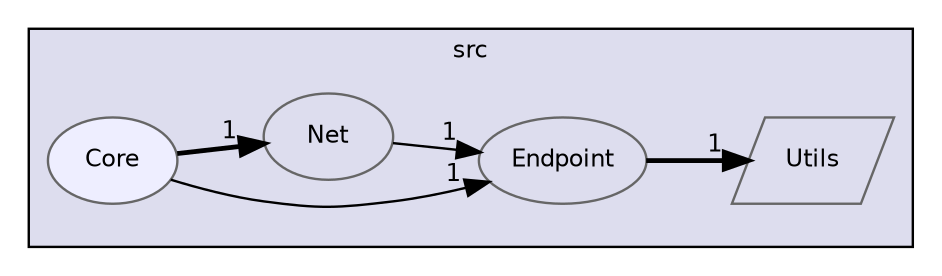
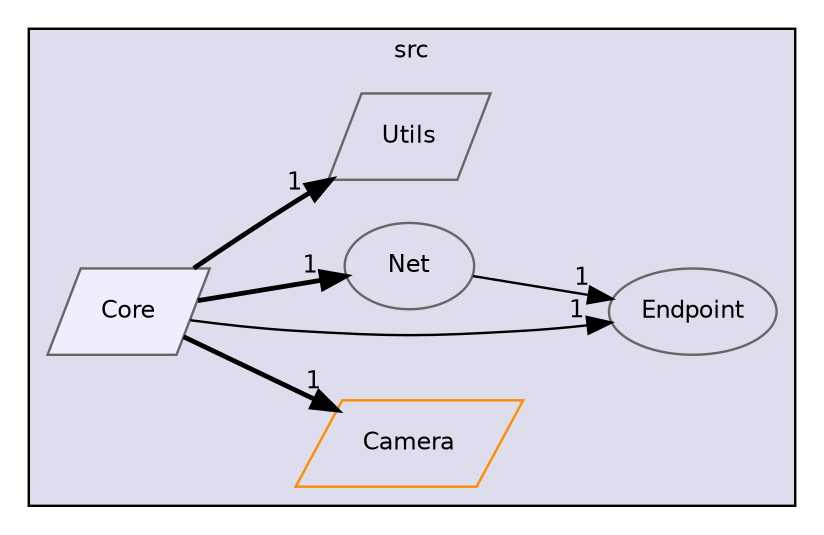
(113, 161) -> (129, 312)
(685, 161) -> (251, 230)
none -> (409, 443)
